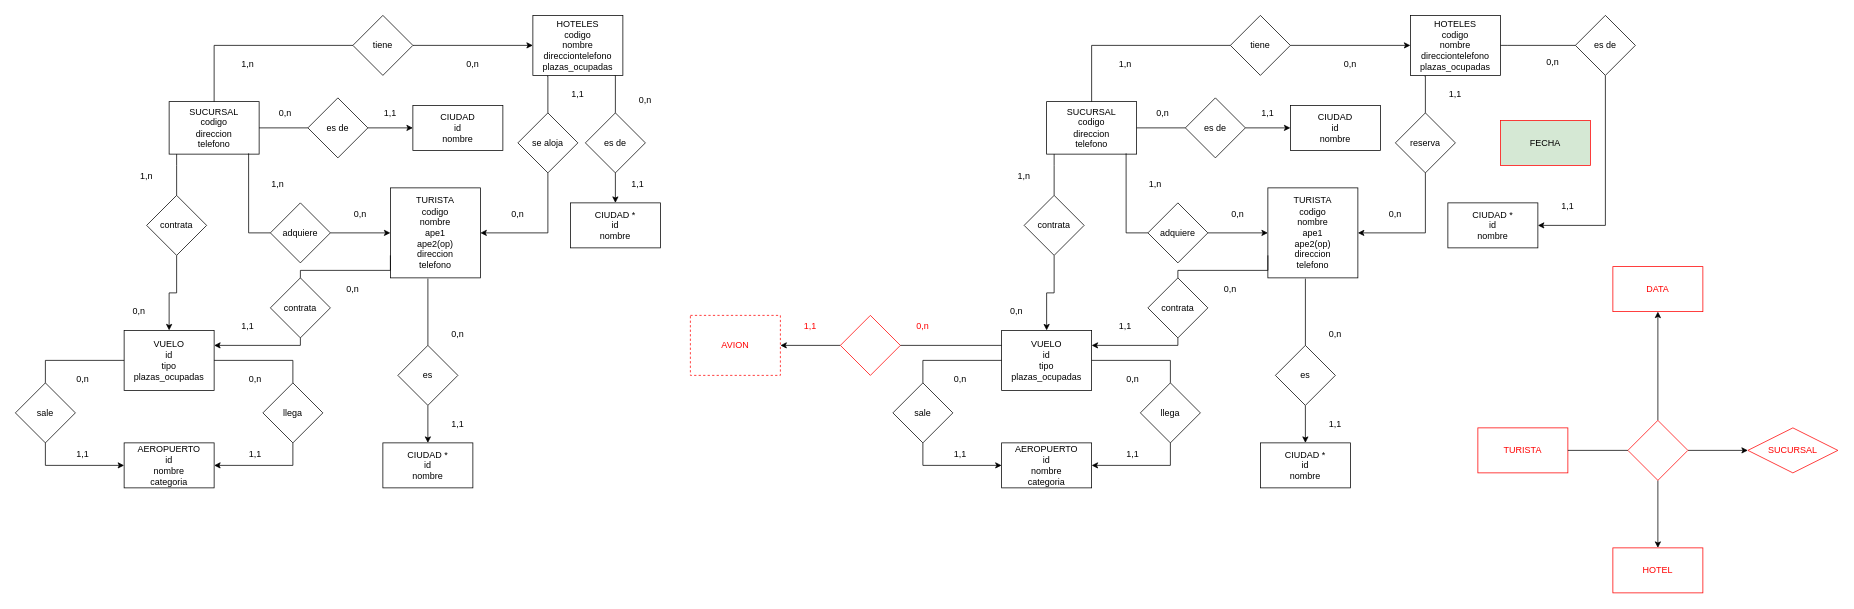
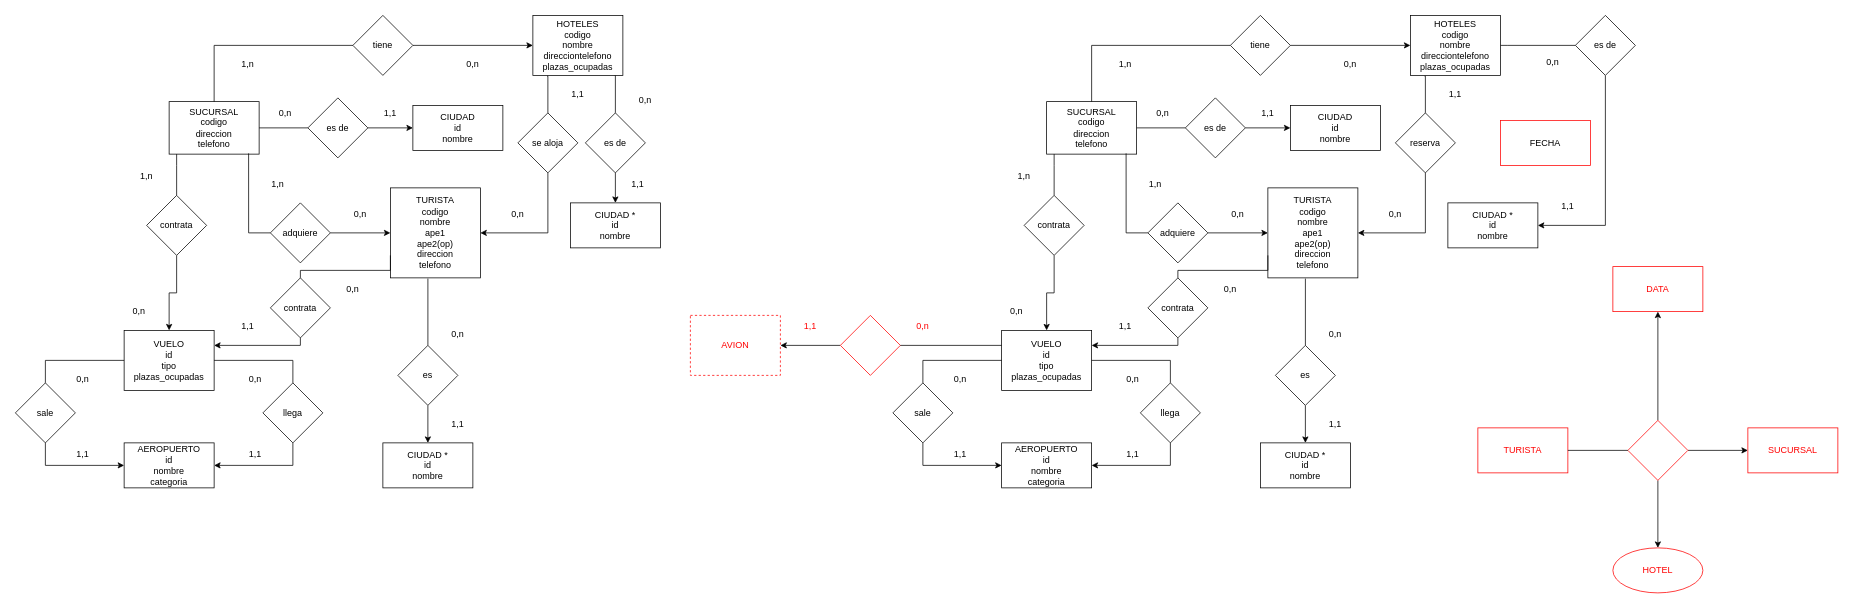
(1545, 143) -> (1545, 143)
(1793, 450) -> (1793, 450)
(1658, 570) -> (1658, 570)
